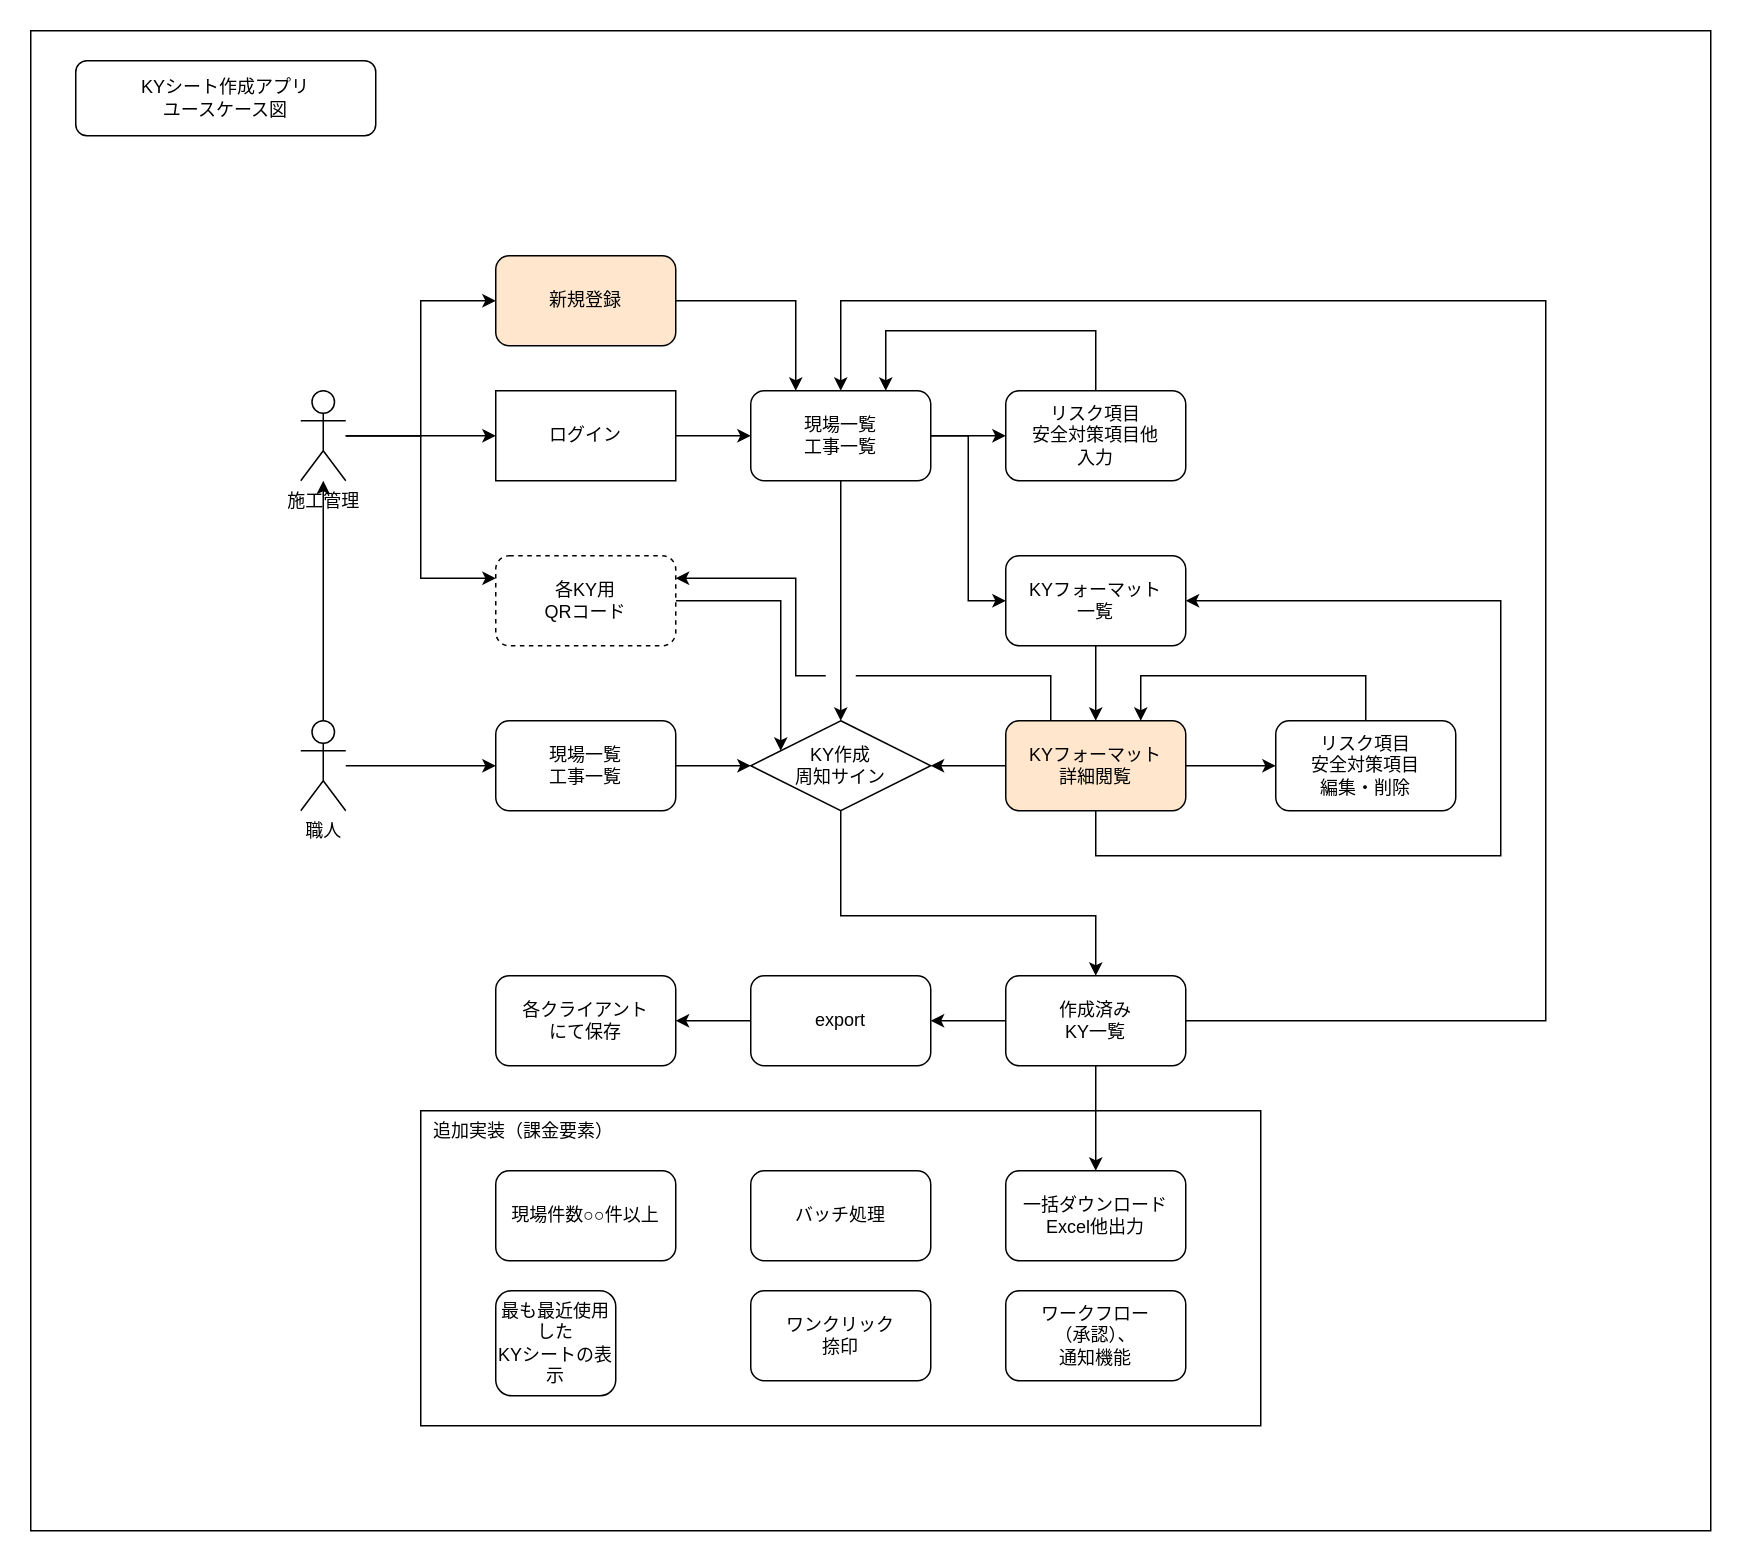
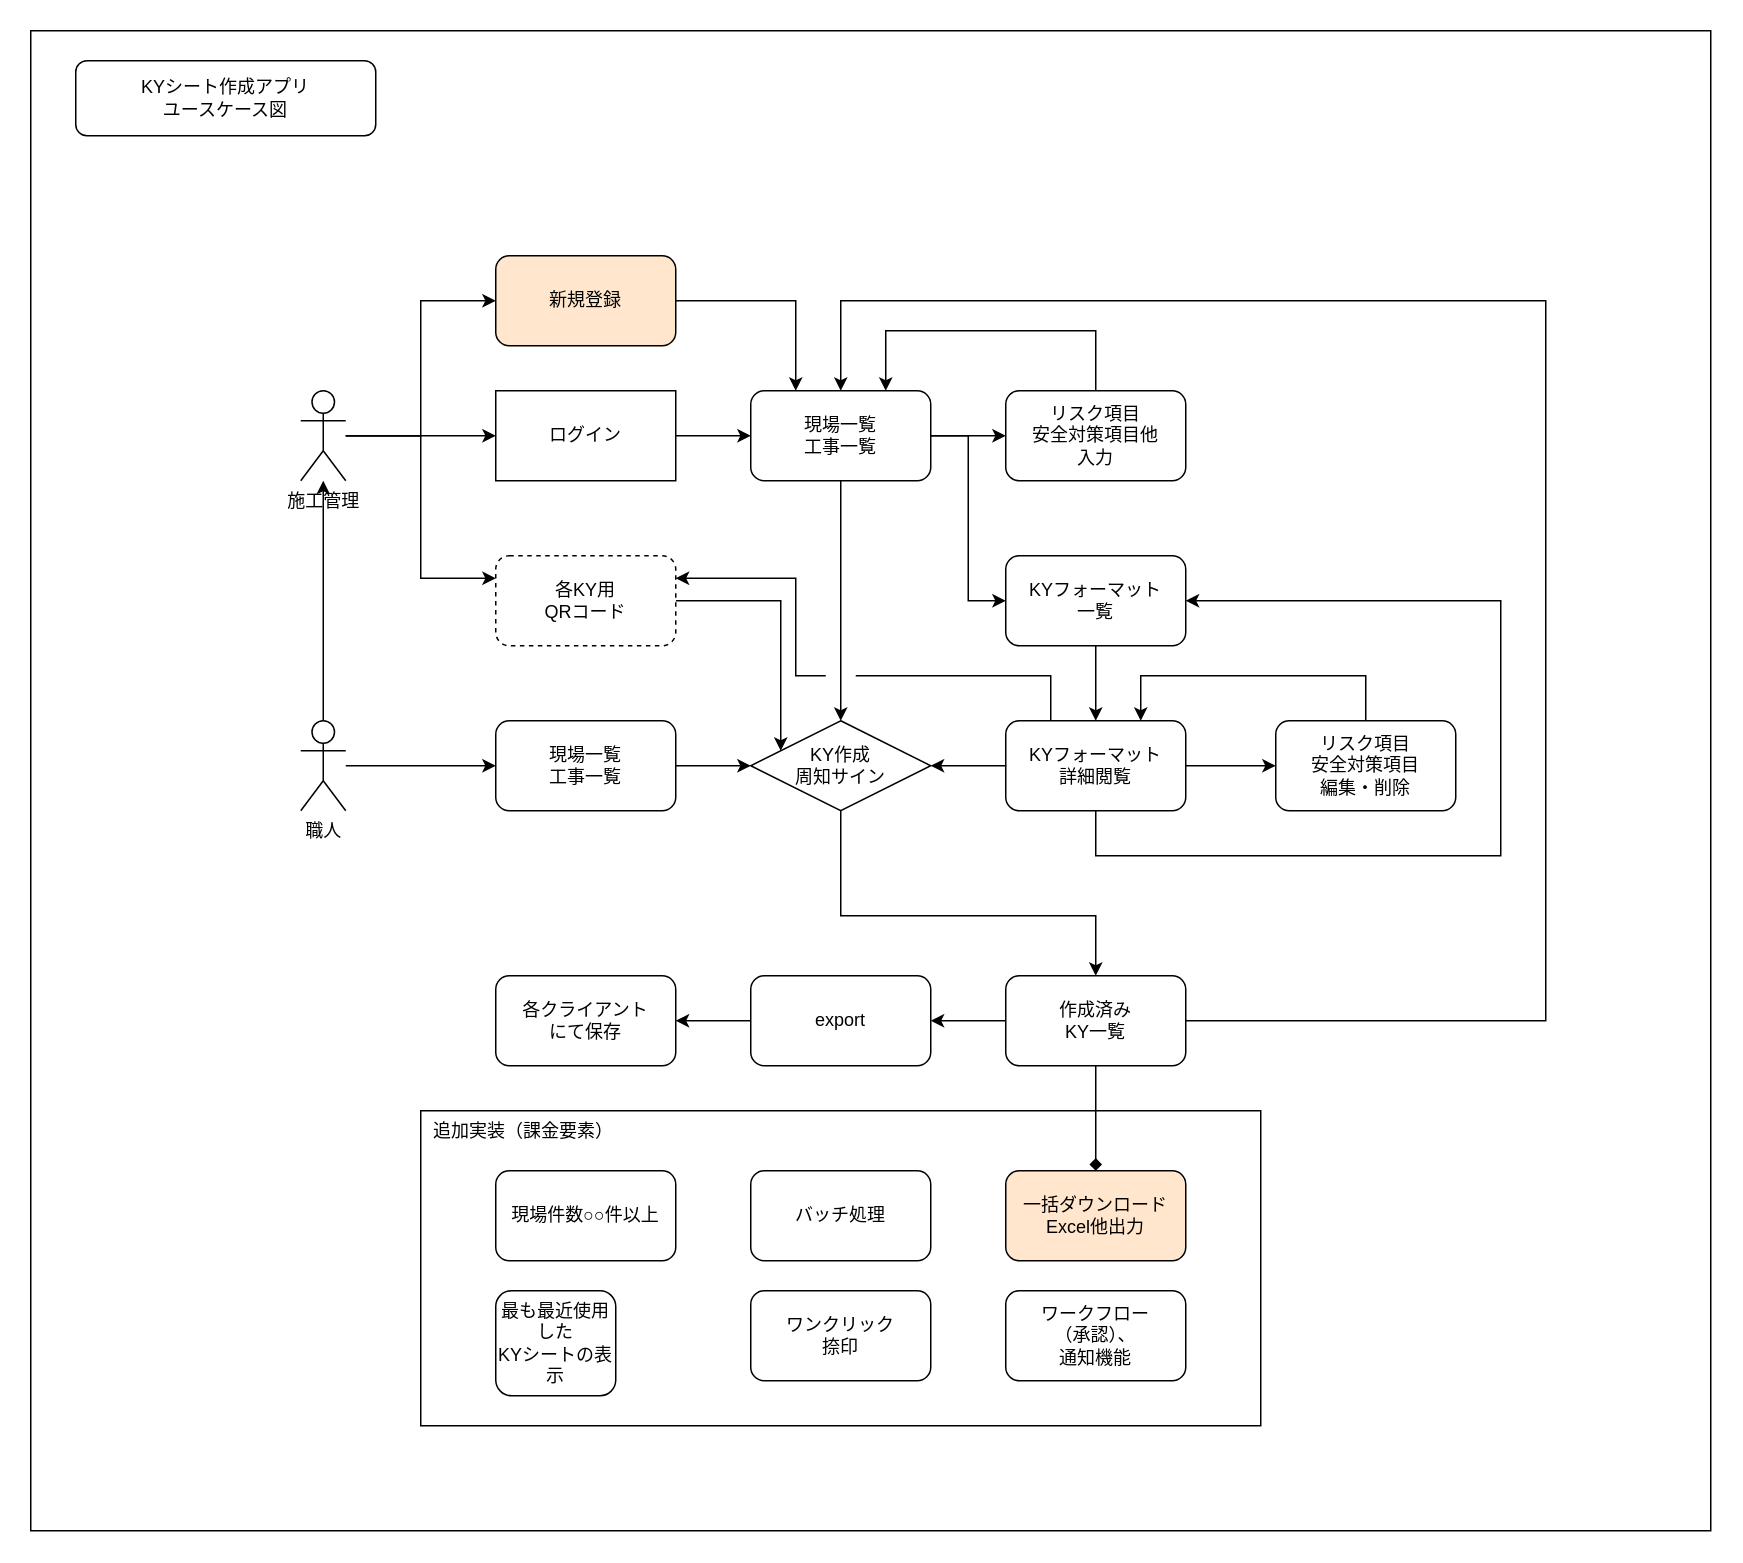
(1096, 766) -> (1096, 766)
(1096, 1159) -> (1096, 1158)
(1096, 1216) -> (1096, 1216)
